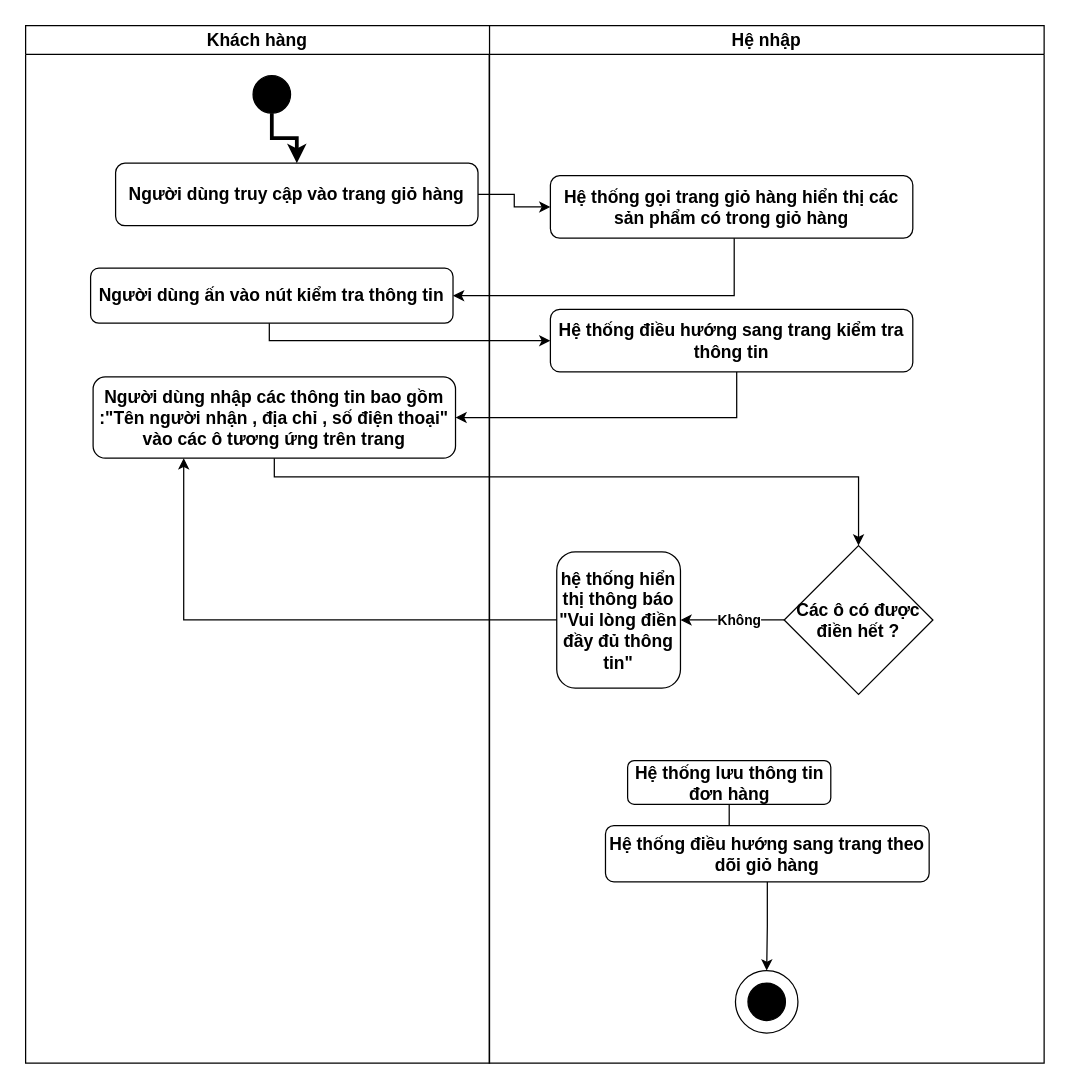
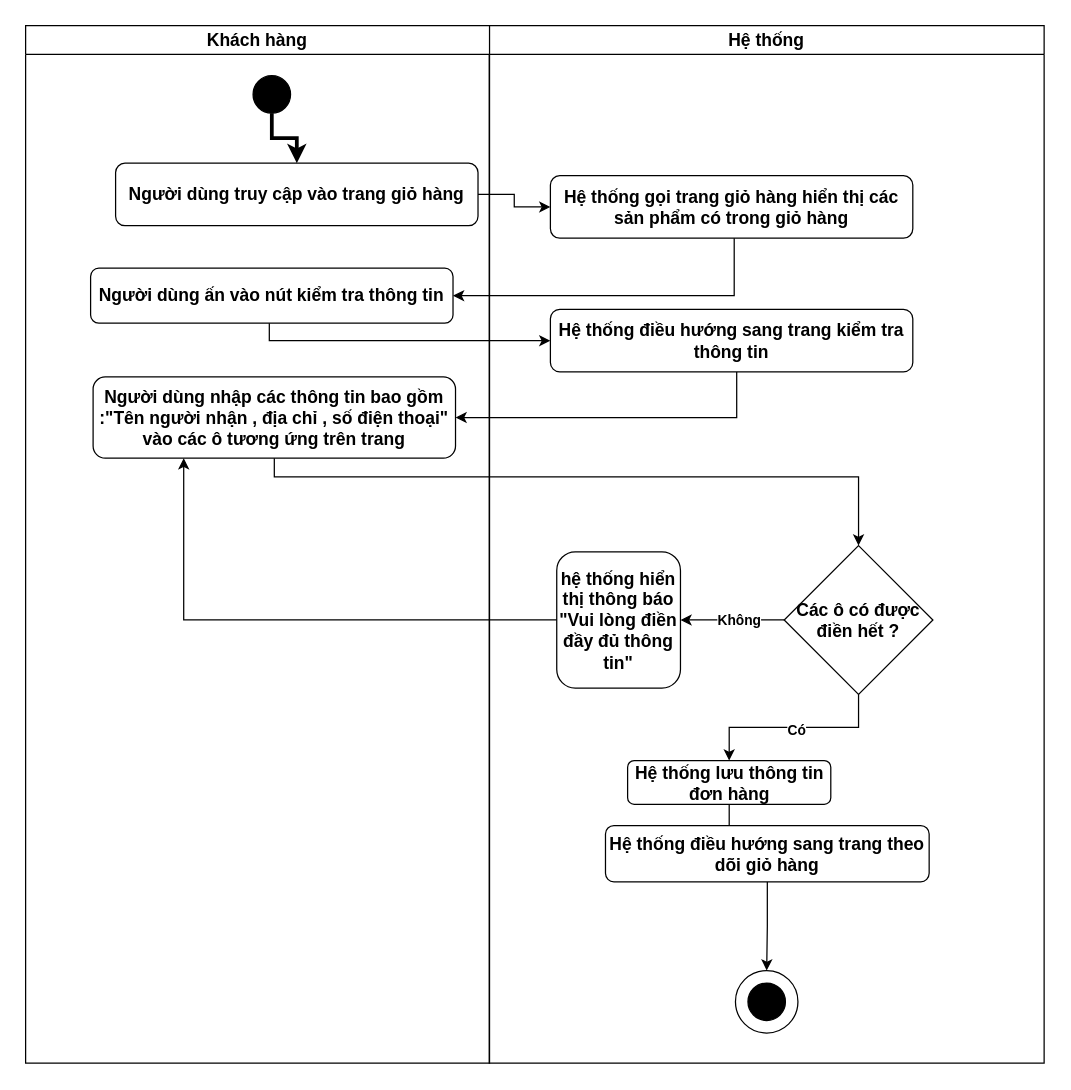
(767, 41) -> (767, 41)
none -> (799, 728)
